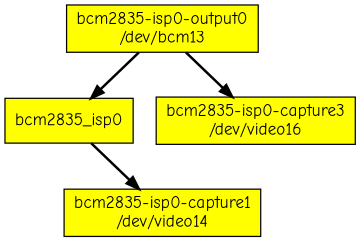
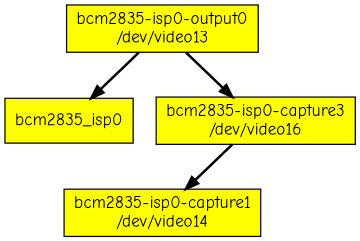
(162, 29) -> (162, 29)
(110, 162) -> (214, 162)
